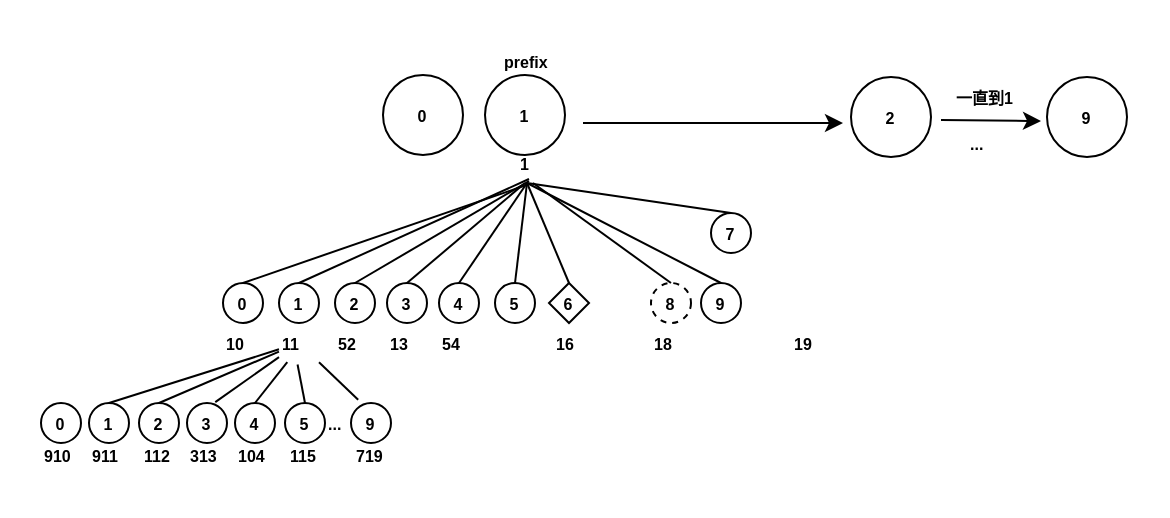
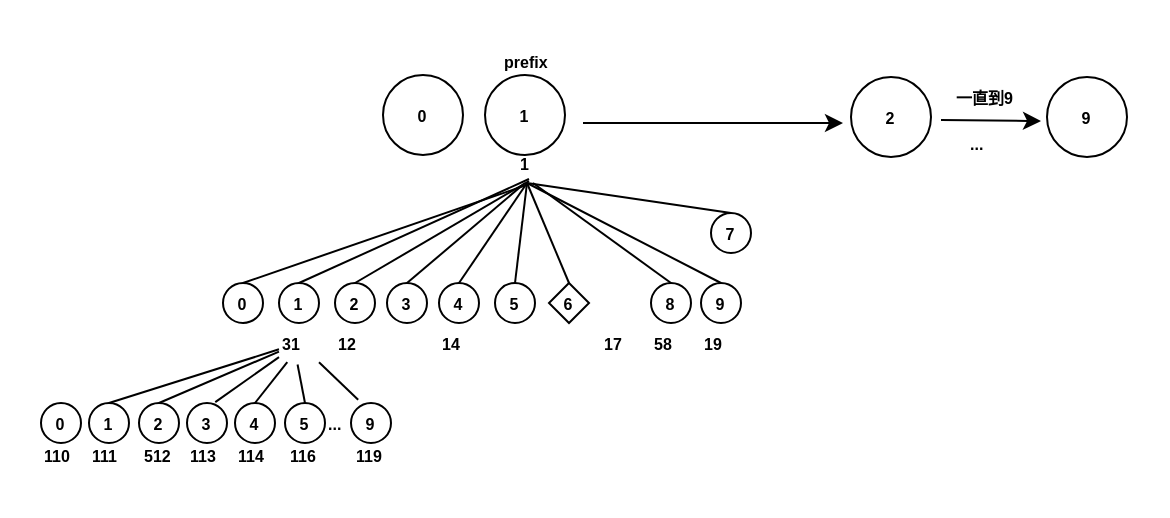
(1000, 97) -> (1000, 97)
(671, 303) -> (671, 303)
(243, 343) -> none
(296, 343) -> (296, 343)
(352, 343) -> (352, 343)
(407, 343) -> none
(456, 343) -> (456, 343)
(573, 343) -> none
none -> (621, 343)
(668, 343) -> (668, 343)
(811, 343) -> (721, 343)
(65, 455) -> (65, 455)
(113, 455) -> (113, 455)
(165, 455) -> (165, 455)
(211, 455) -> (211, 455)
(259, 455) -> (259, 455)
(311, 455) -> (311, 455)
(377, 455) -> (377, 455)
